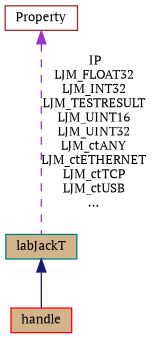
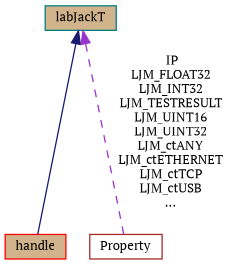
(41, 139) -> (105, 139)
